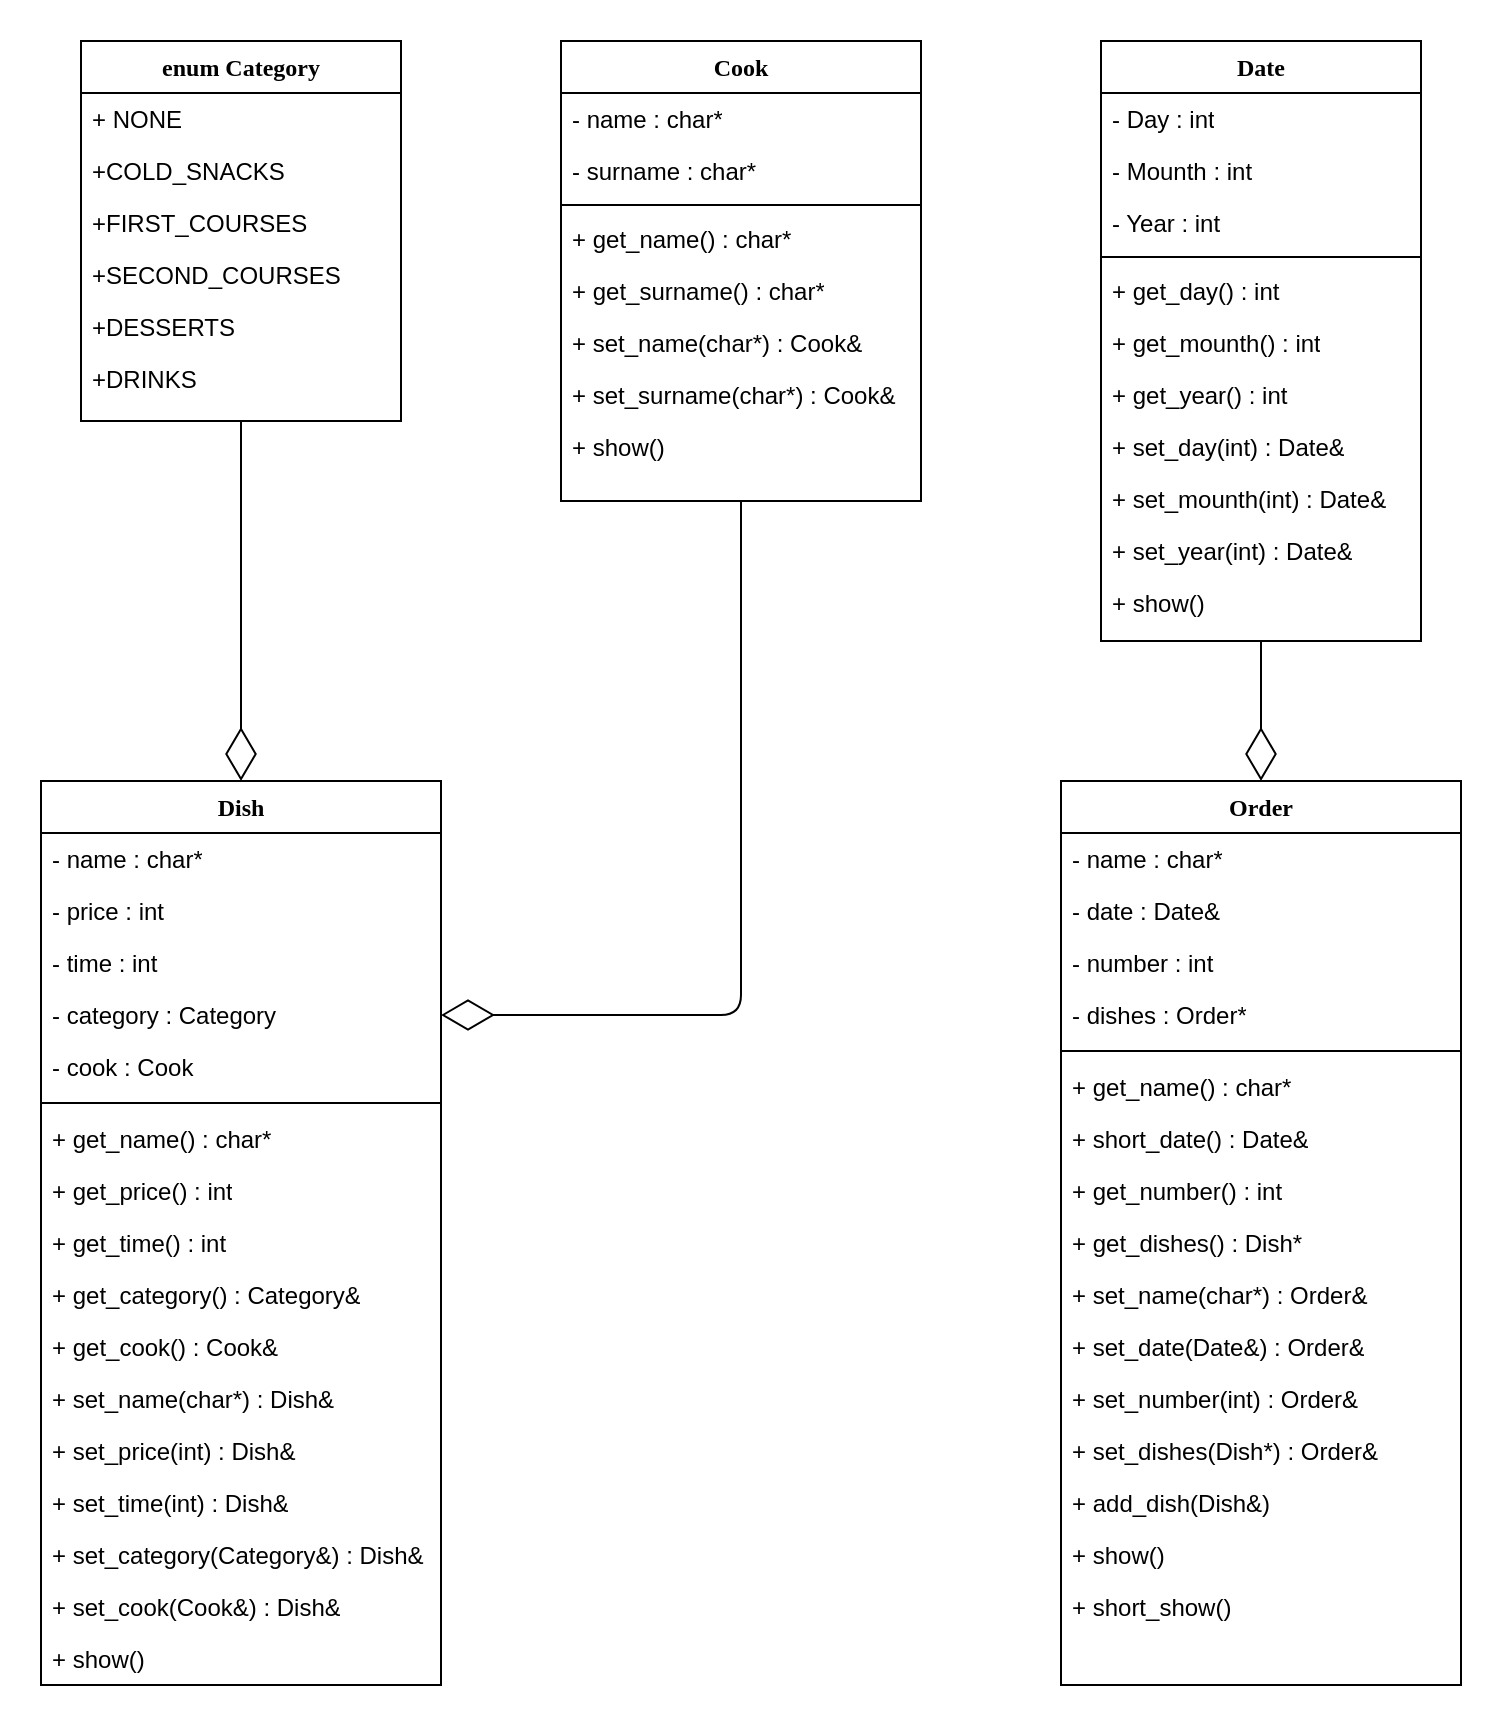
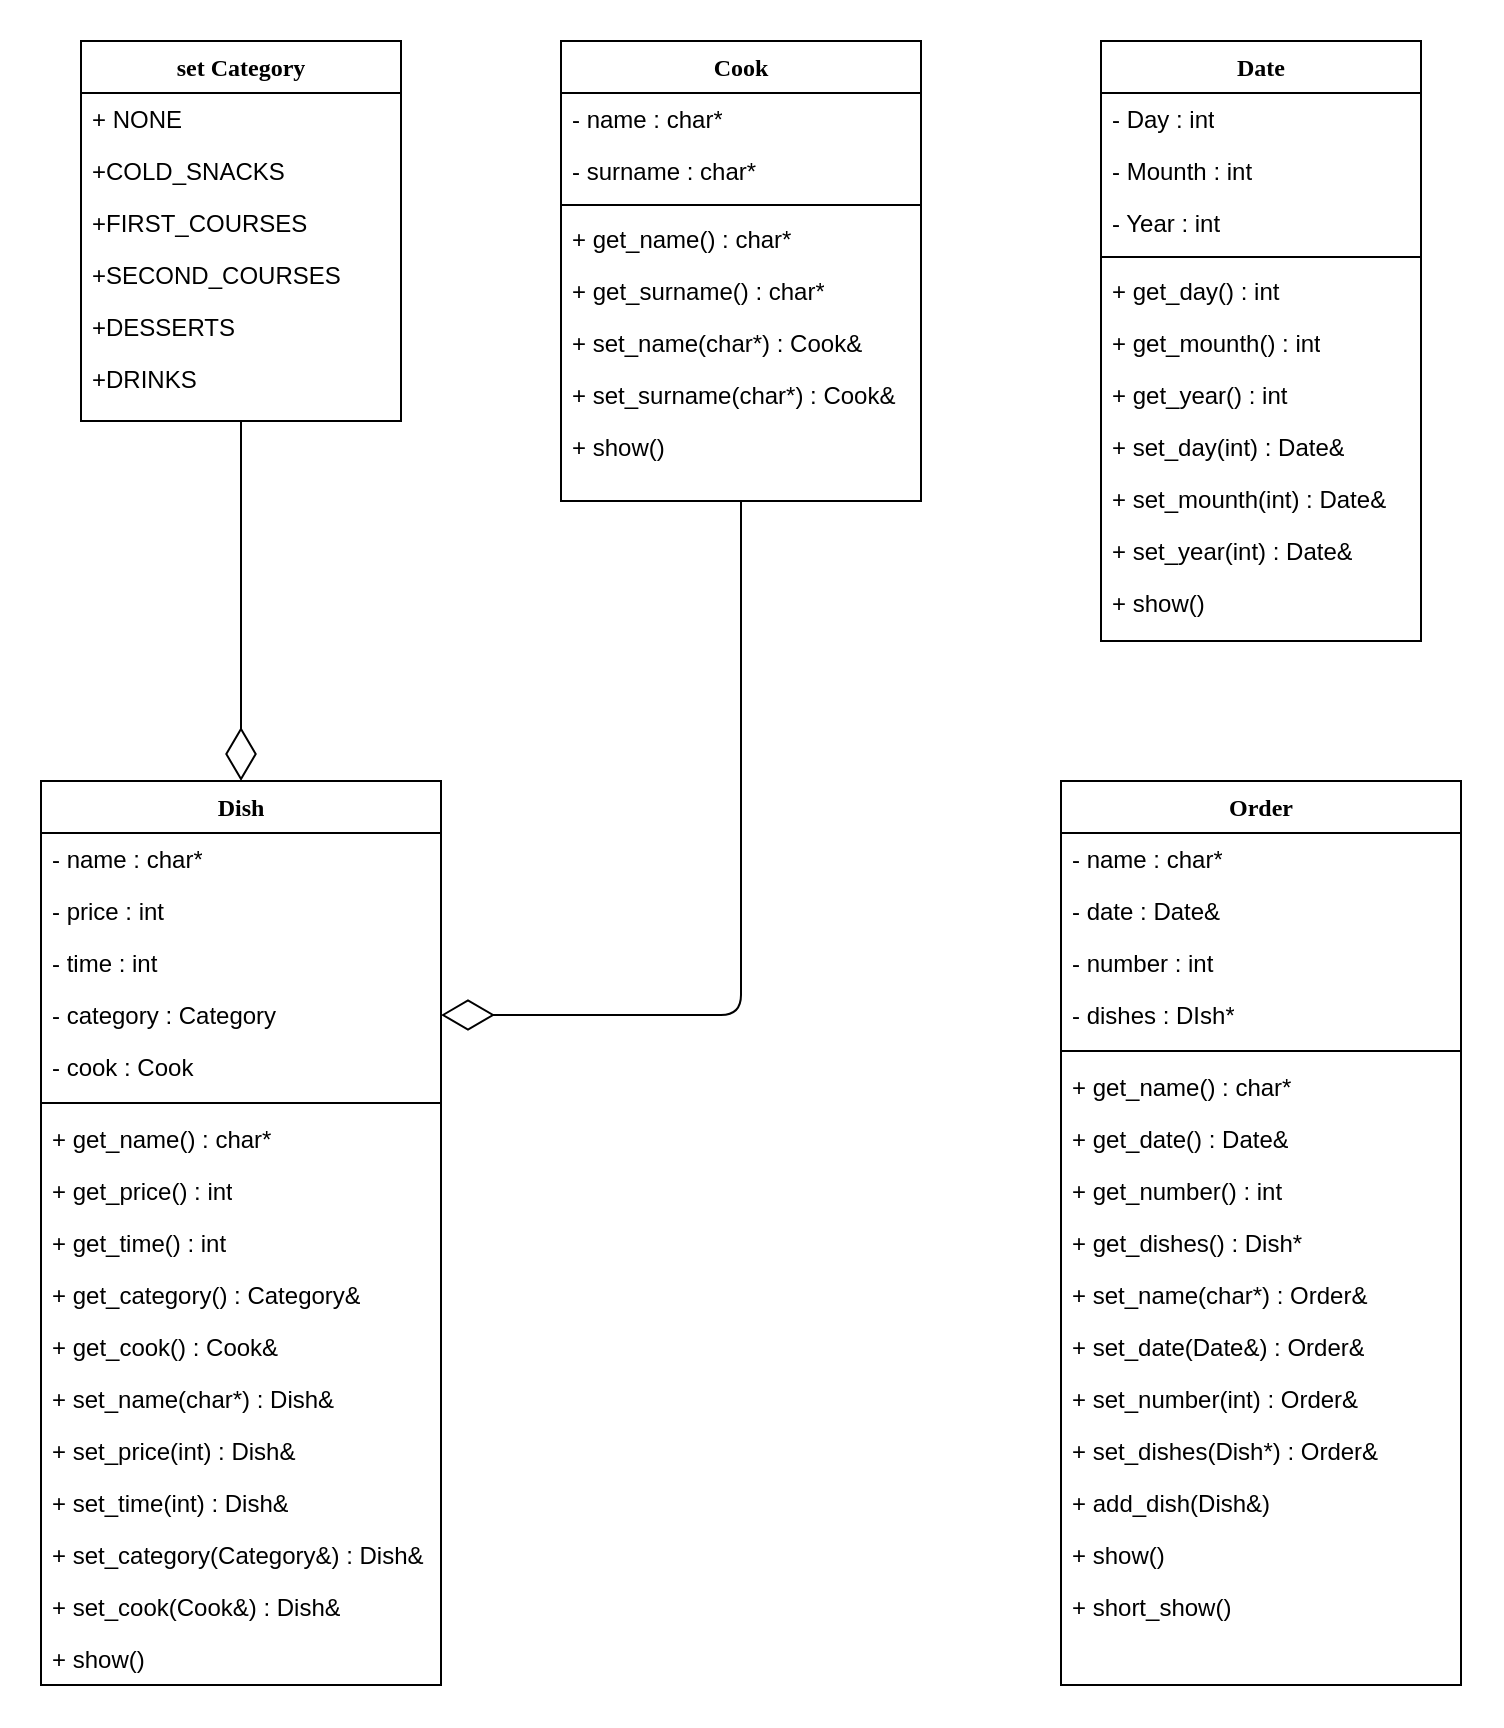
(242, 69) -> (242, 69)
(1261, 685) -> none
(1172, 1017) -> (1165, 1017)
(1208, 1141) -> (1195, 1141)
